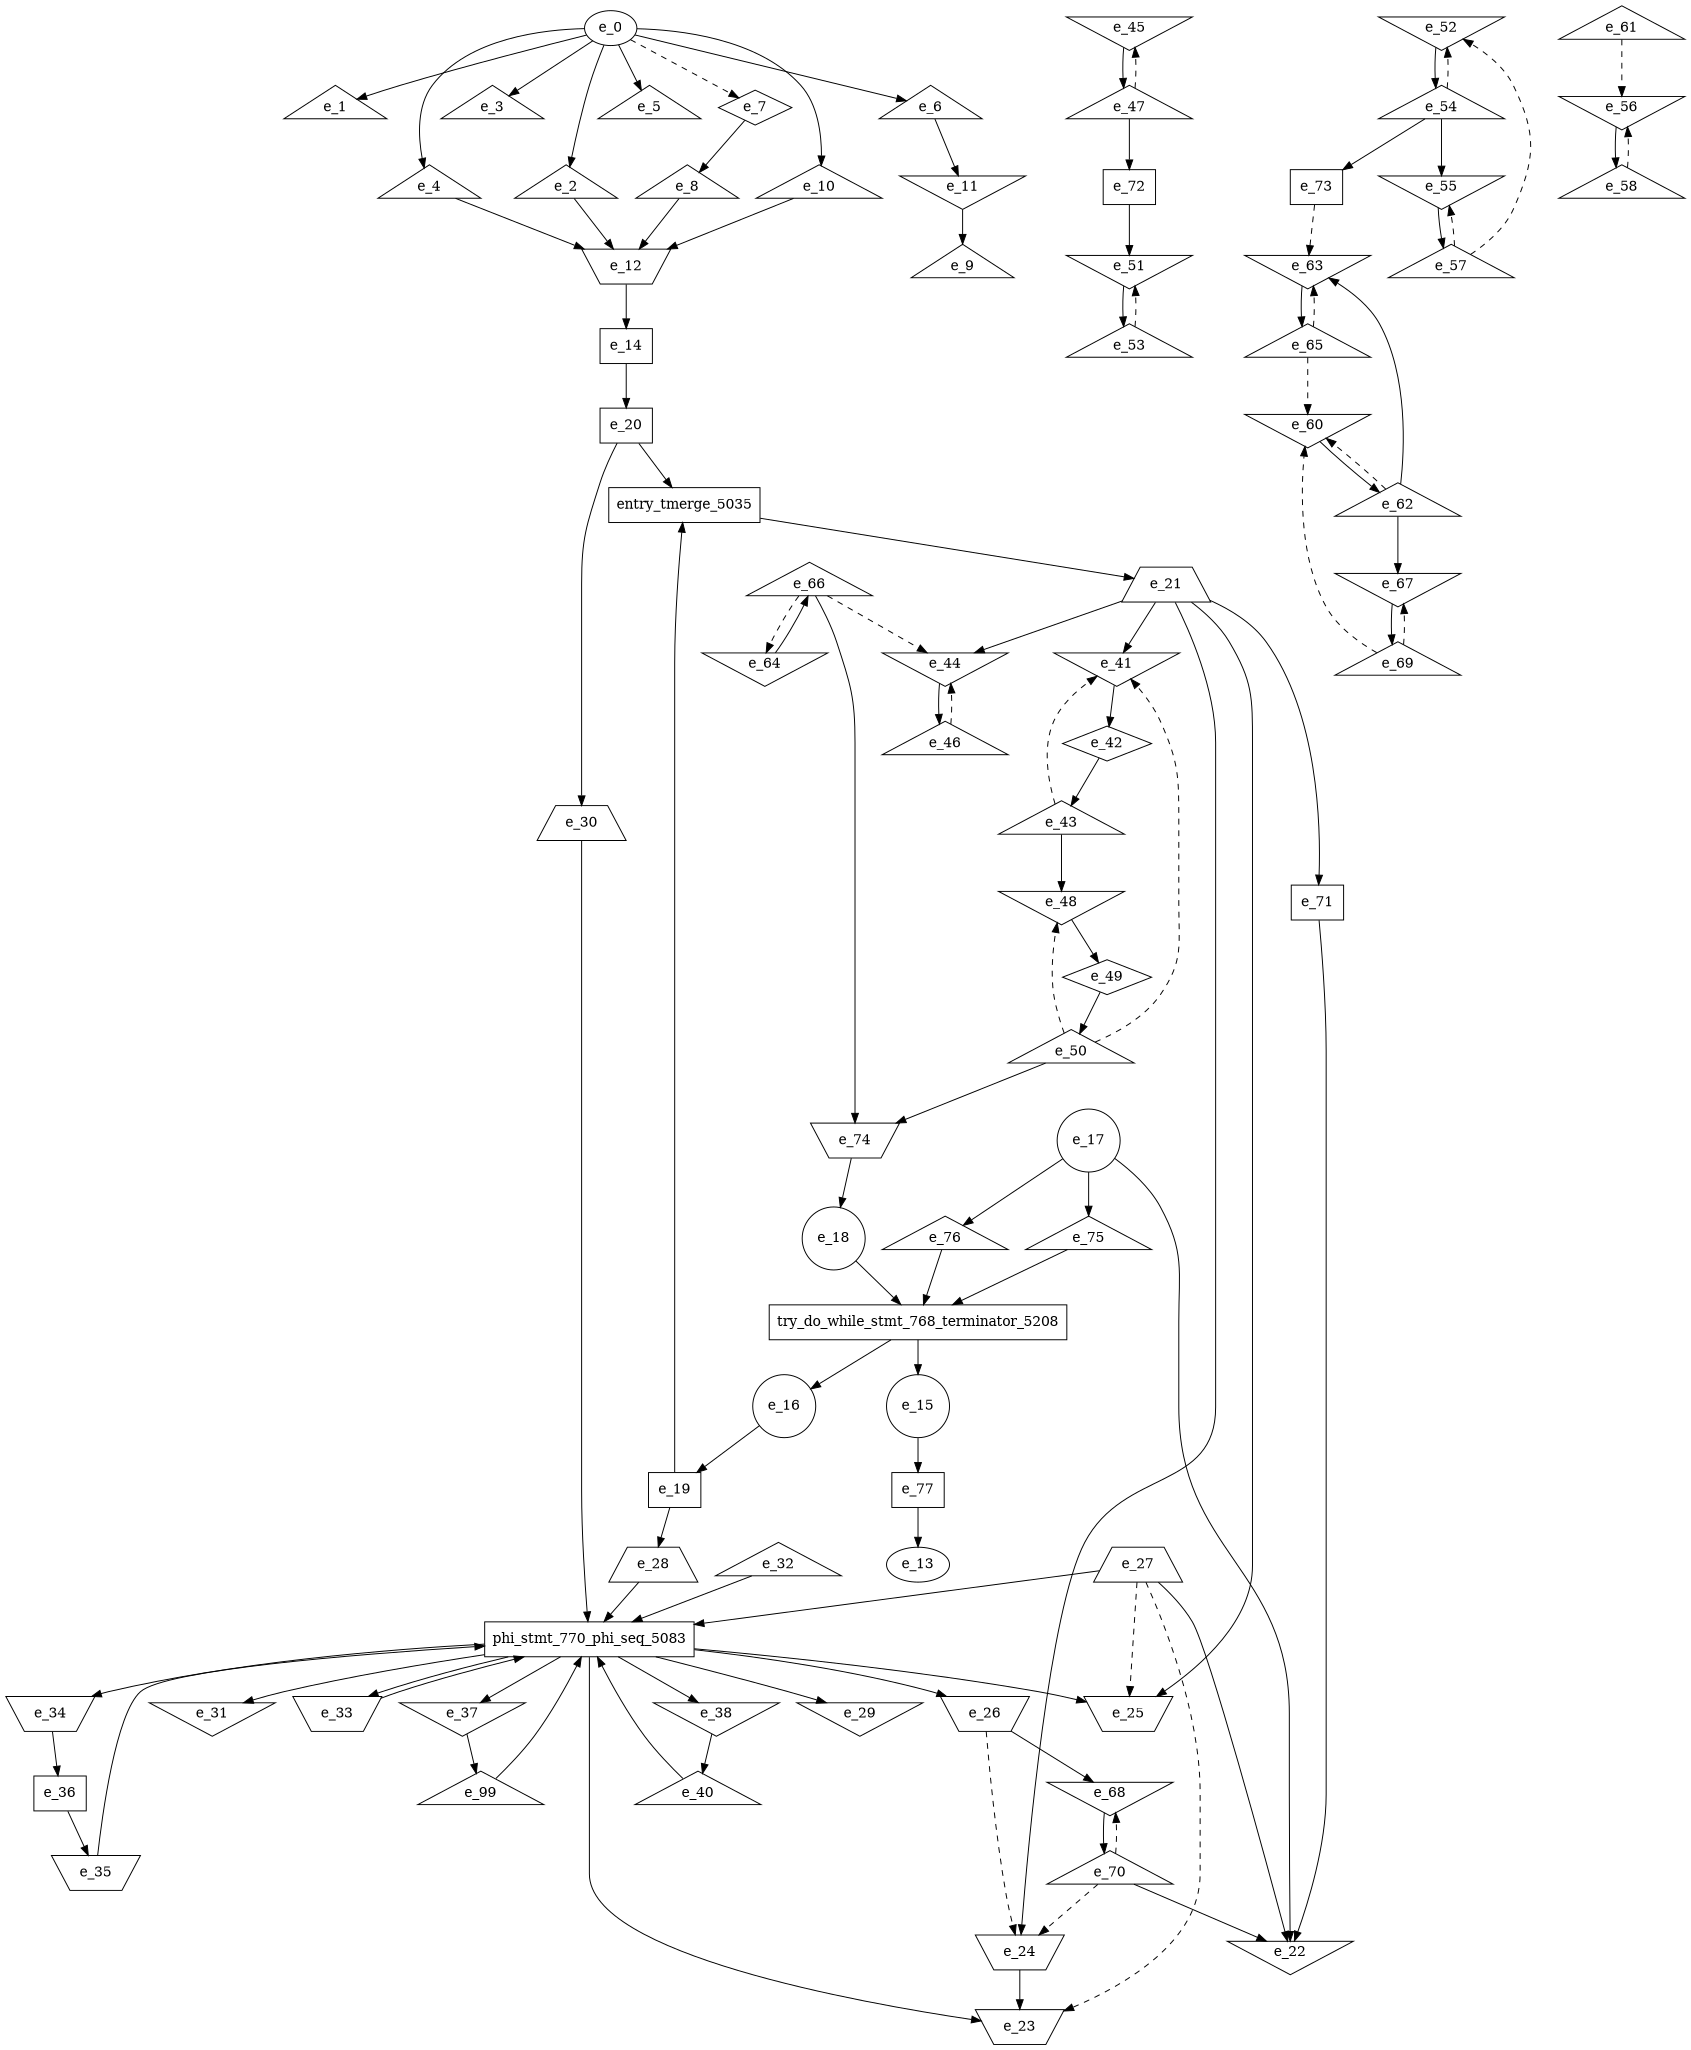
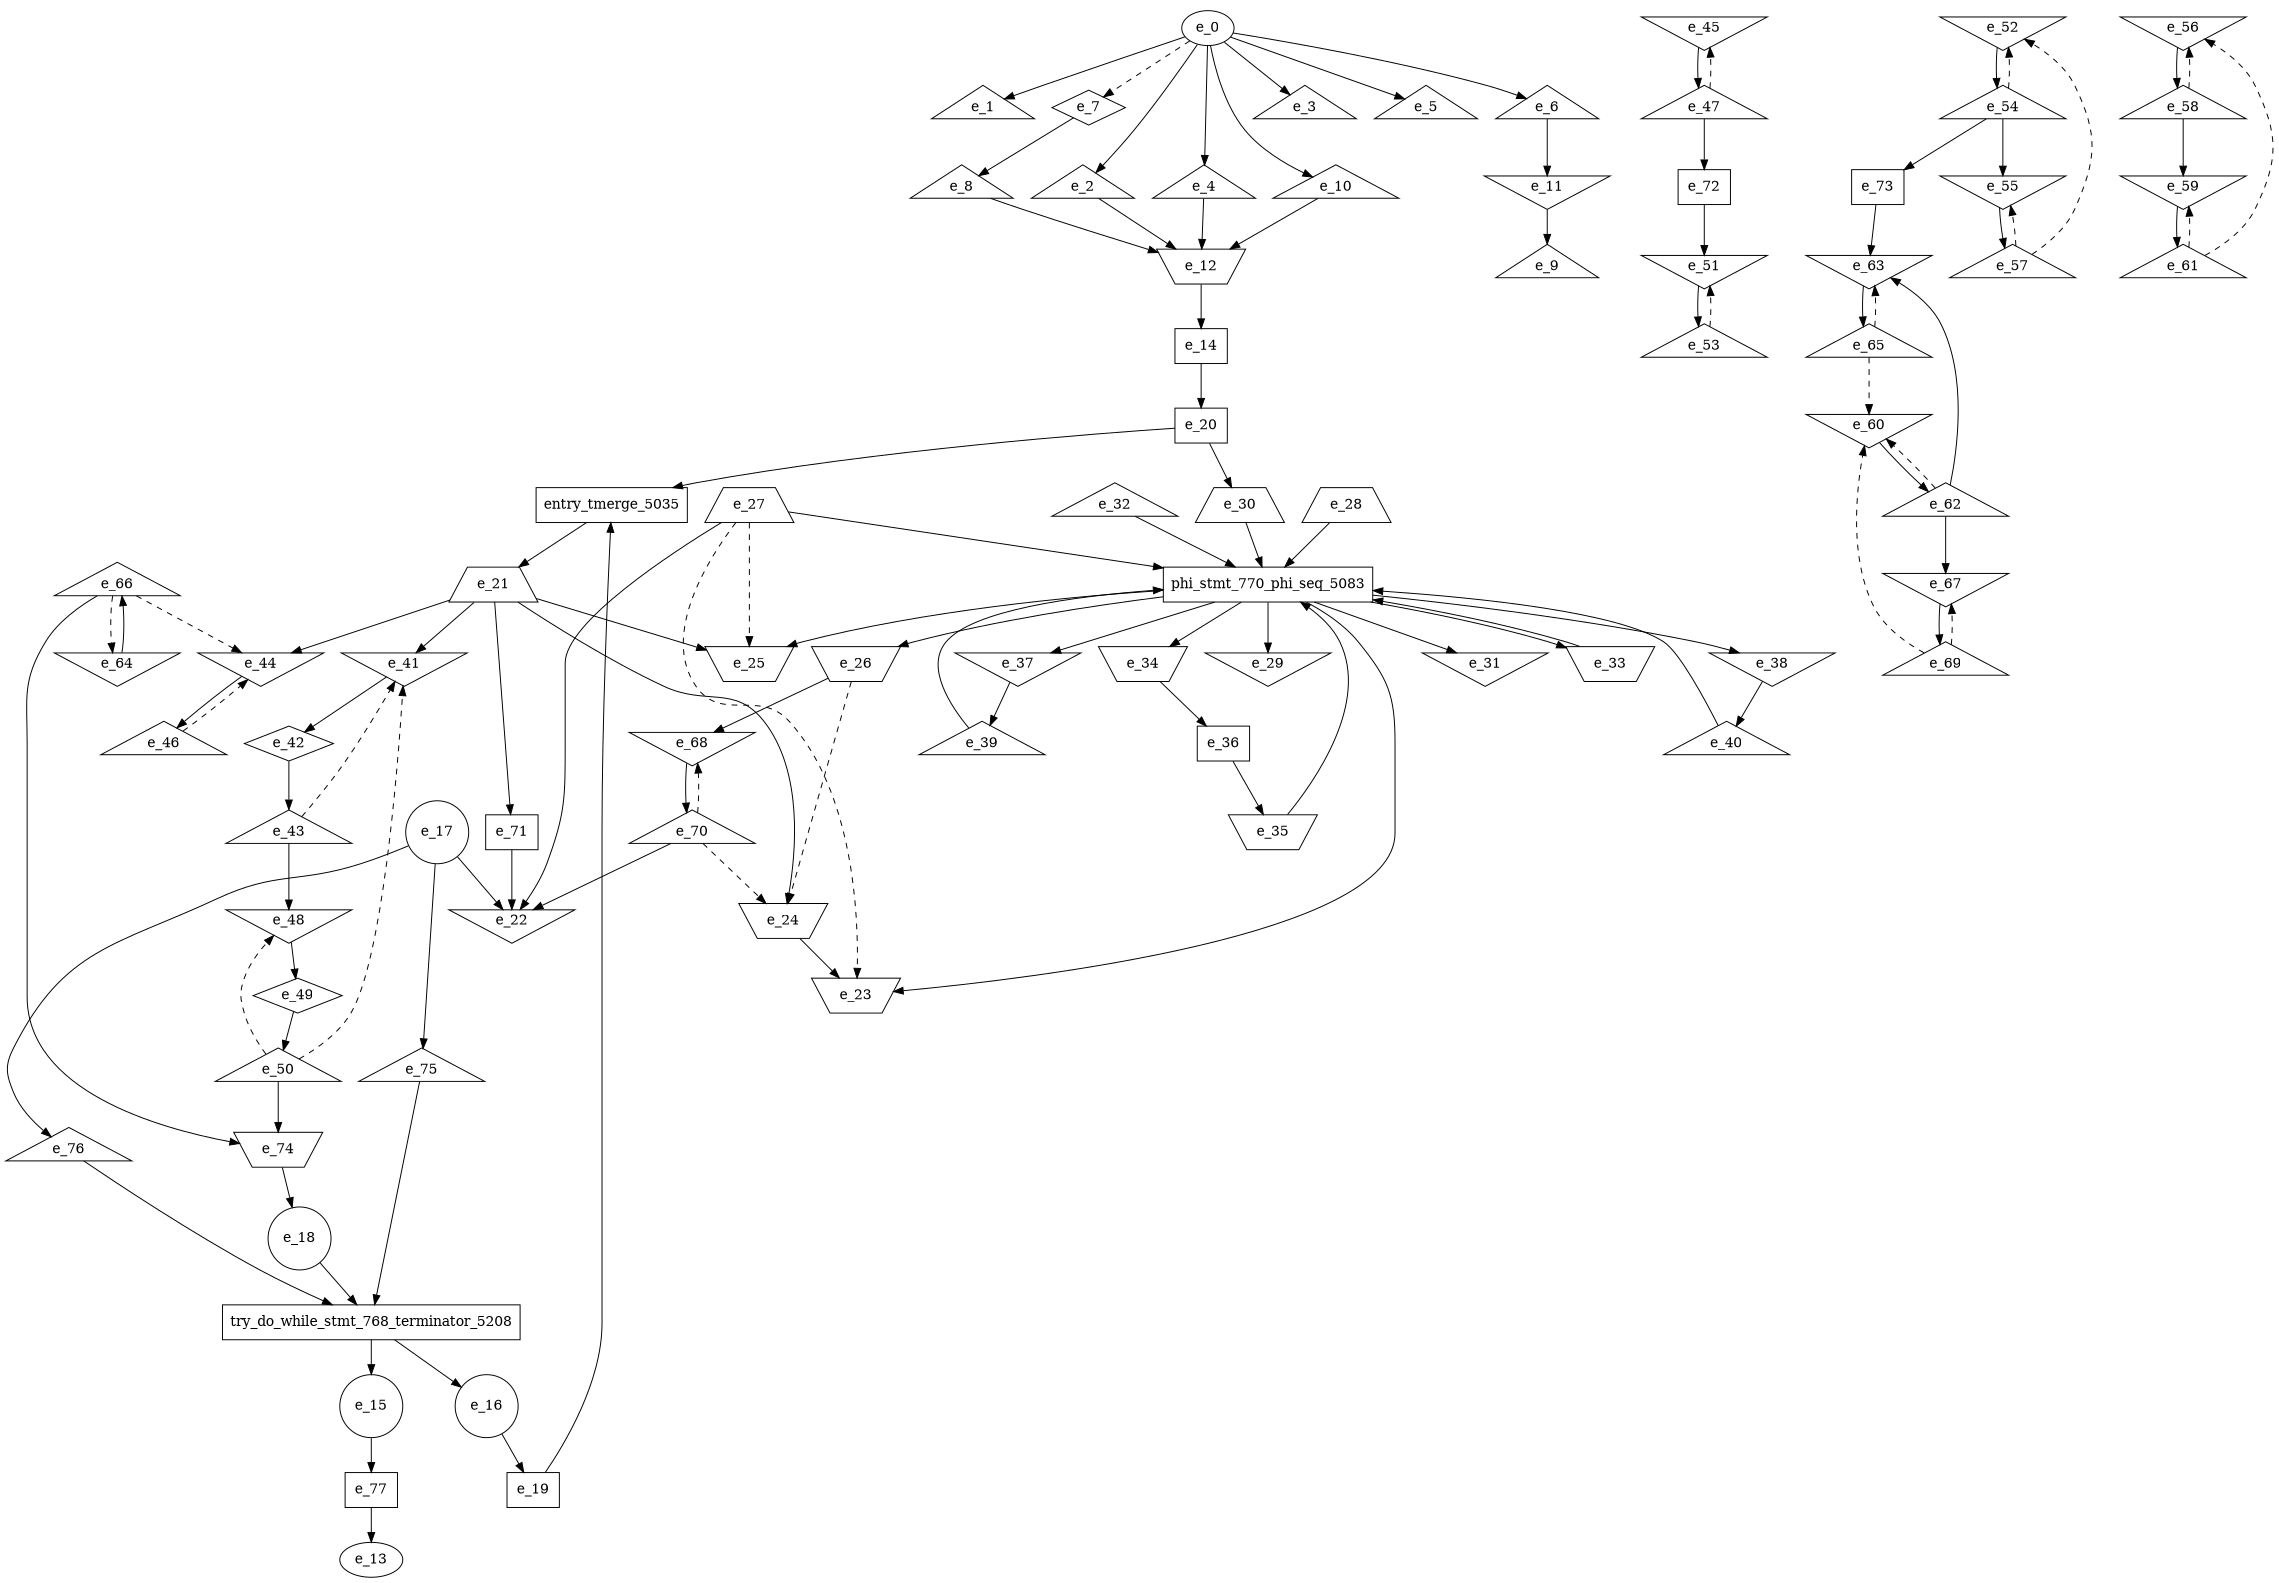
none -> (2183, 187)
(1312, 225) -> (1874, 225)
(665, 1523) -> none
(481, 1793) -> (982, 744)
